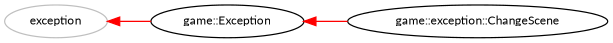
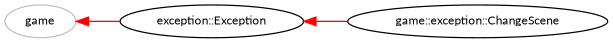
(56, 21) -> (40, 21)
(227, 21) -> (212, 21)
